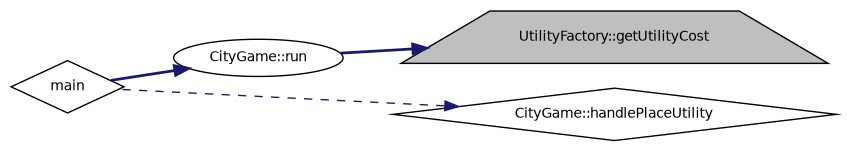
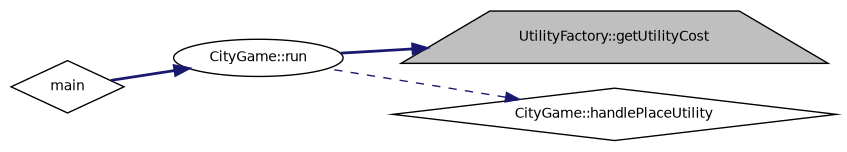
(282, 98) -> (417, 83)
